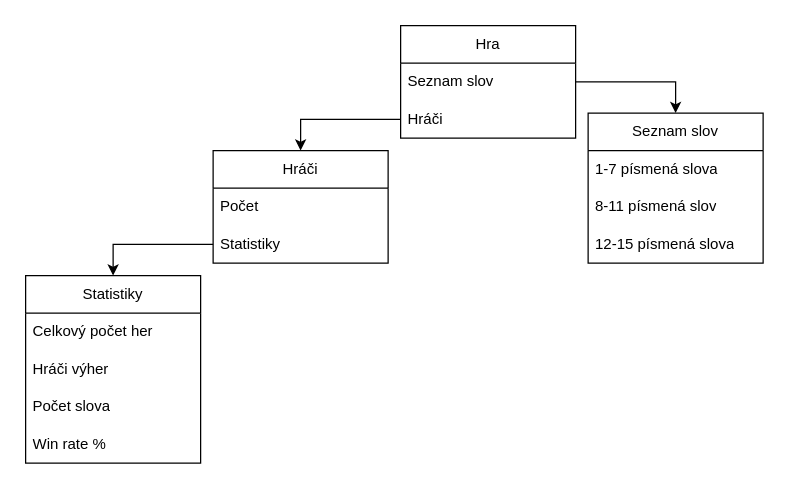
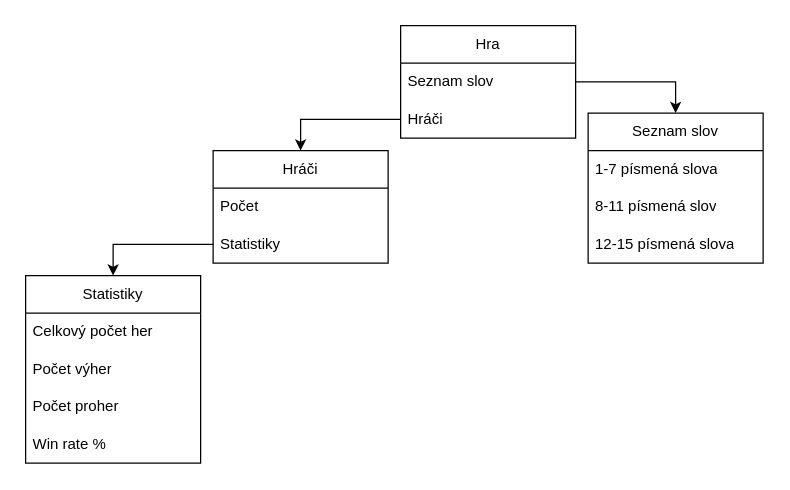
(75, 369) -> (77, 369)
(75, 407) -> (82, 407)
